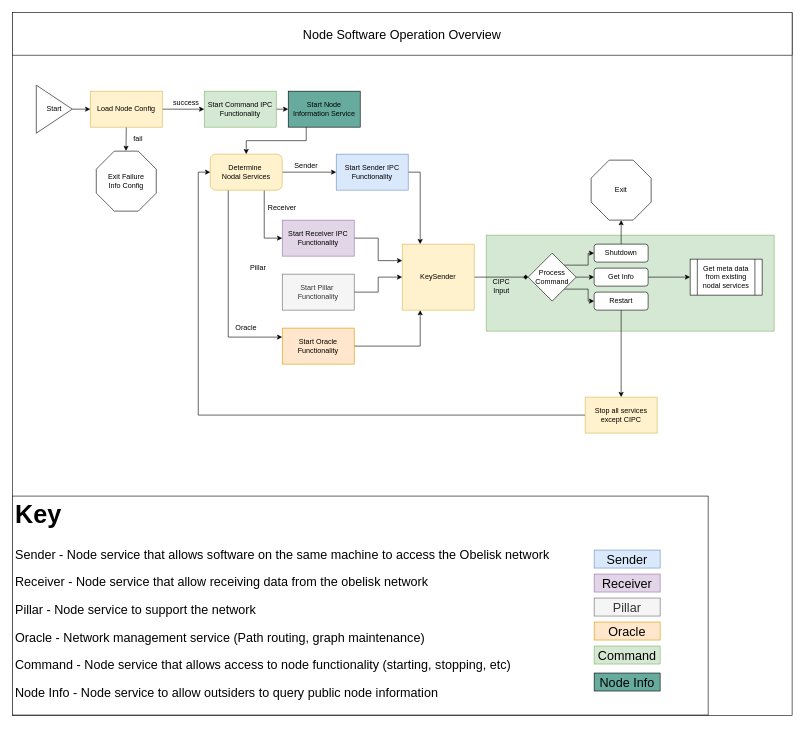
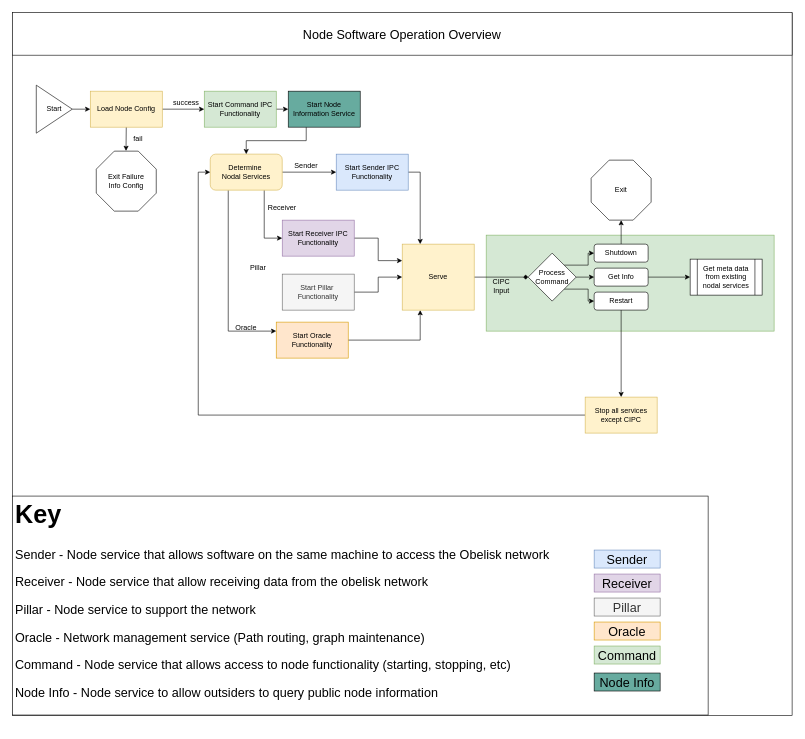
(438, 277) -> (438, 277)
(318, 346) -> (312, 340)
